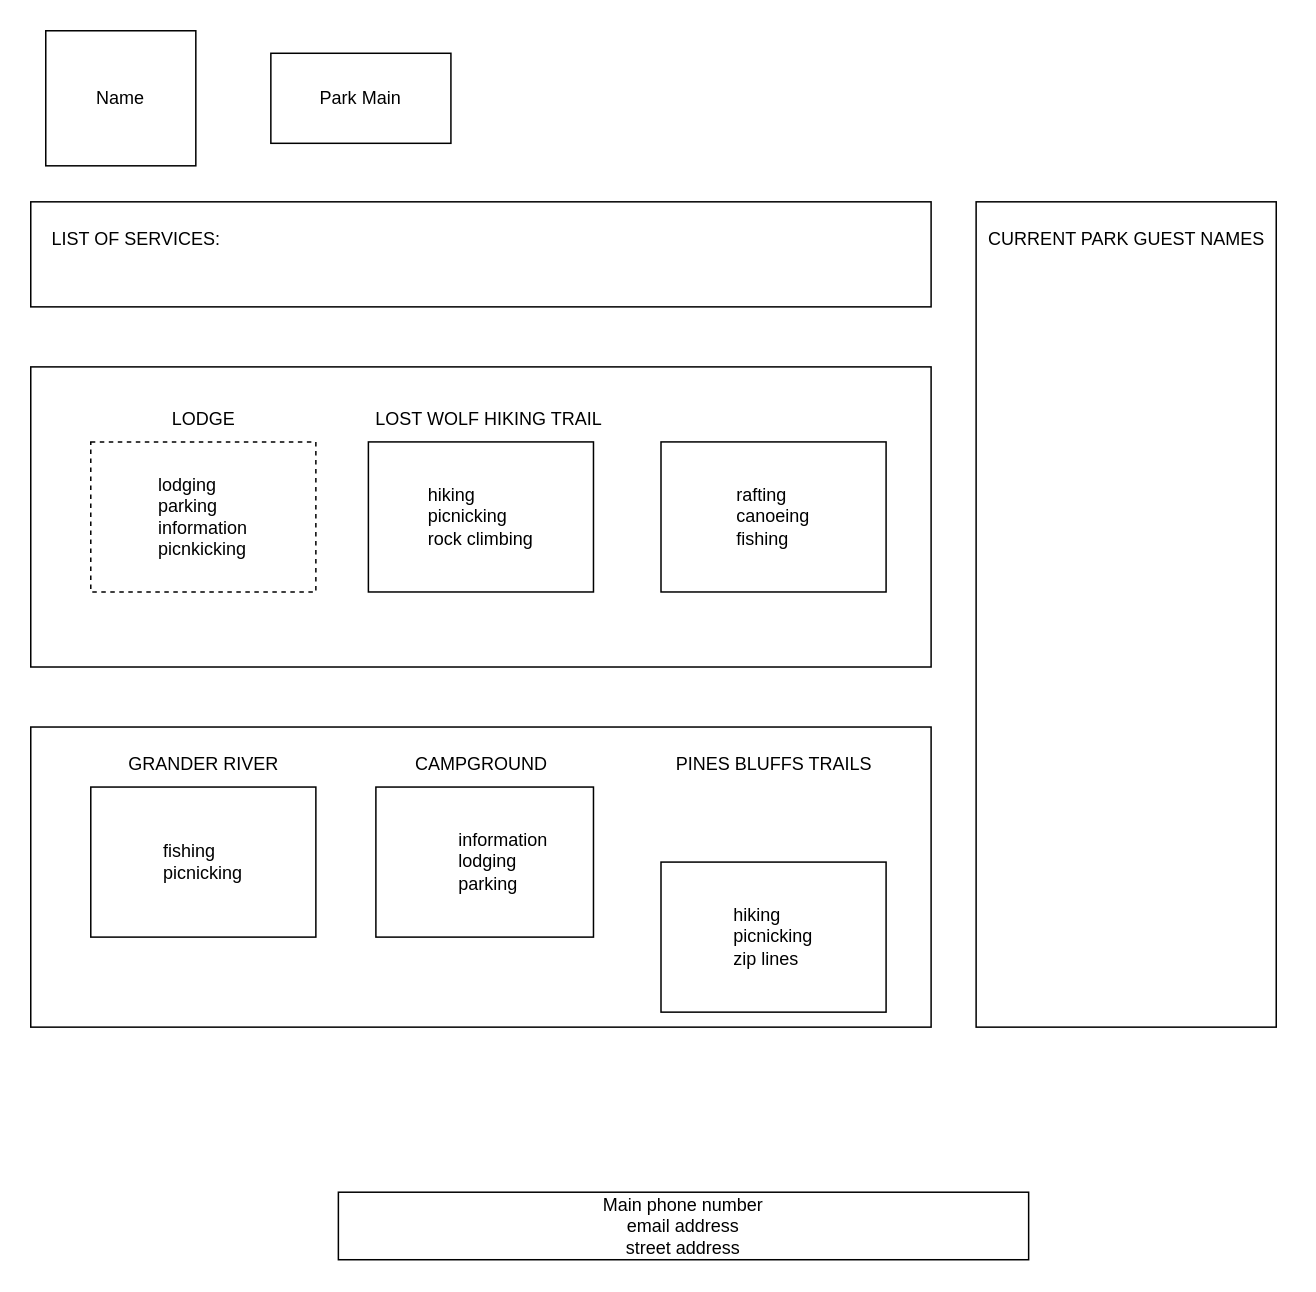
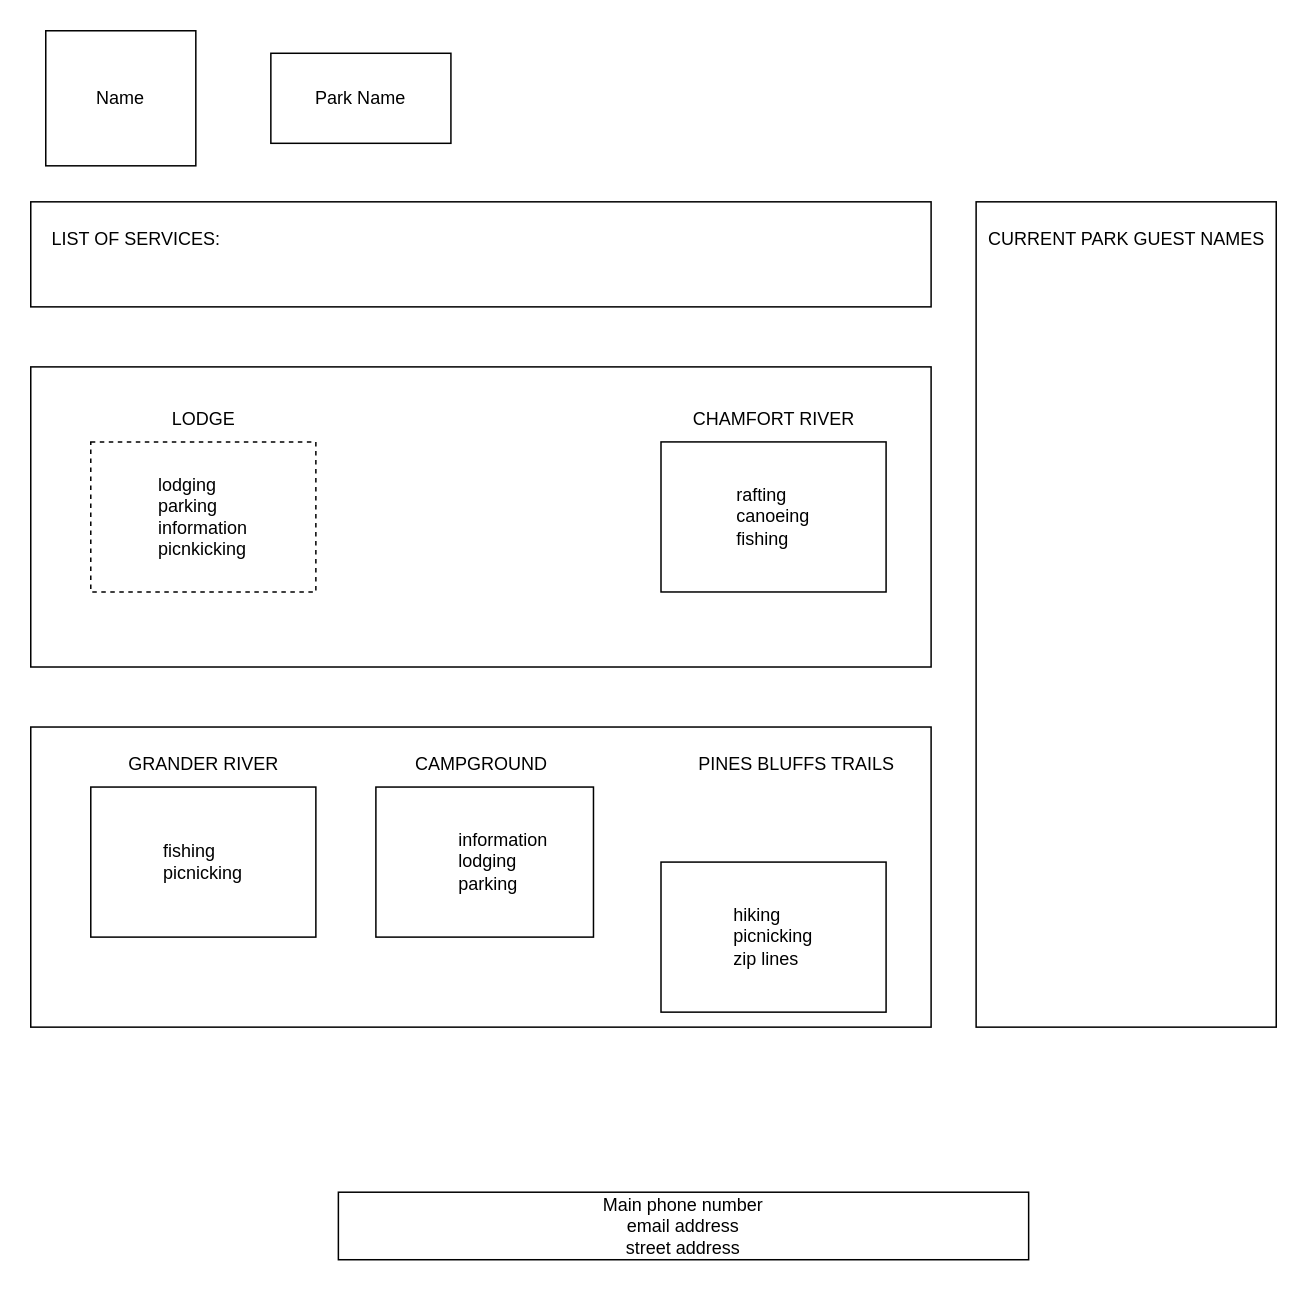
(361, 98) -> (361, 98)
(488, 419) -> none
none -> (773, 419)
(481, 517) -> none
(773, 764) -> (796, 764)
